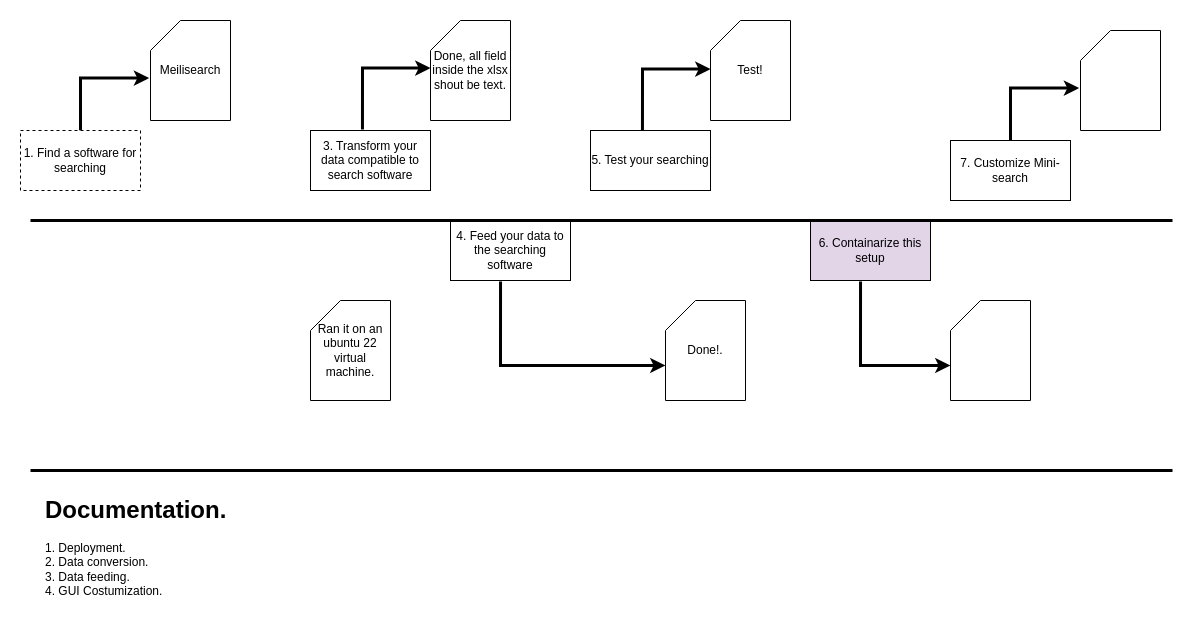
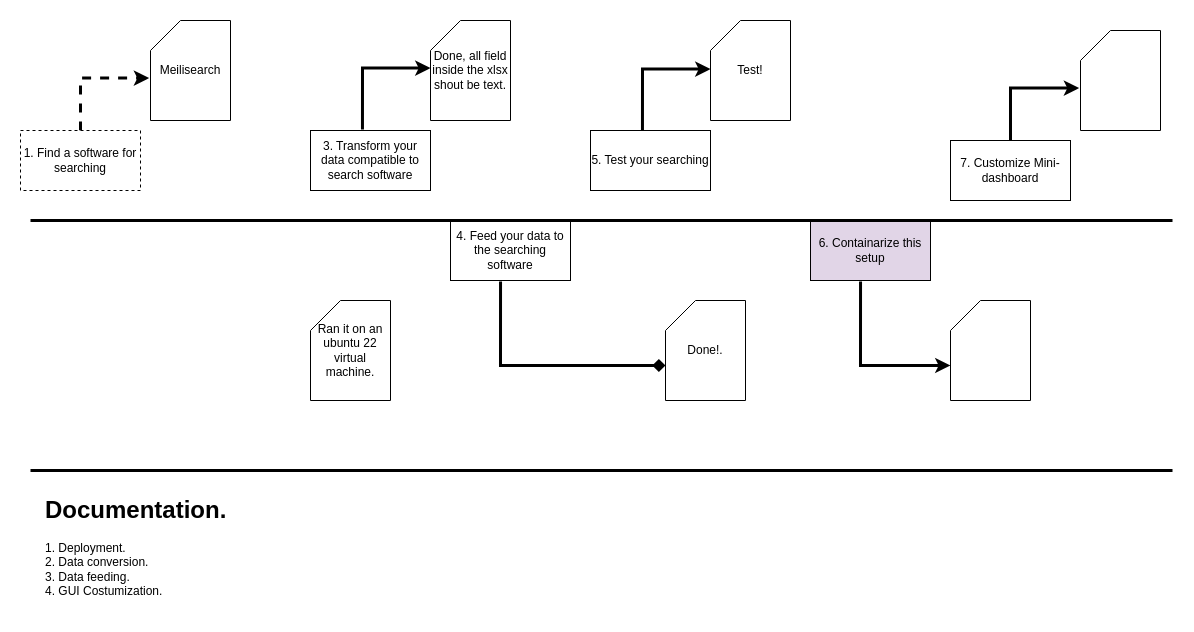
(89, 78) -> (89, 78)
(1011, 171) -> (1011, 171)
(652, 366) -> (652, 366)
